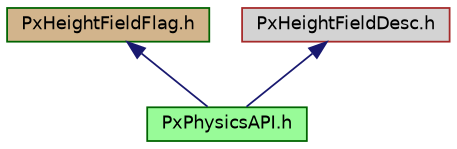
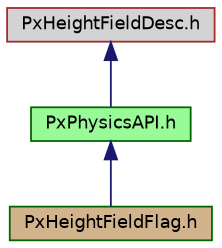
(175, 80) -> (111, 183)
